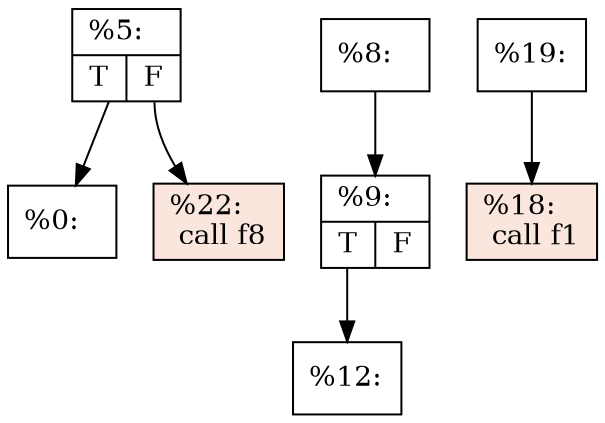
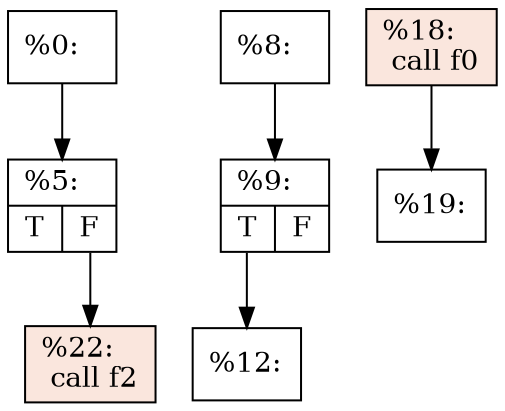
(532, 127) -> (431, 117)
(96, 134) -> (62, 111)
(219, 236) -> (90, 378)
(532, 236) -> (431, 61)
